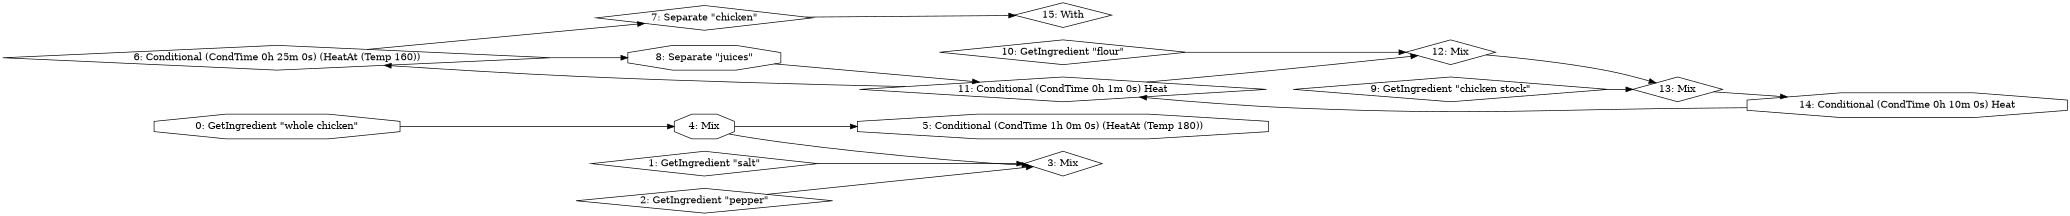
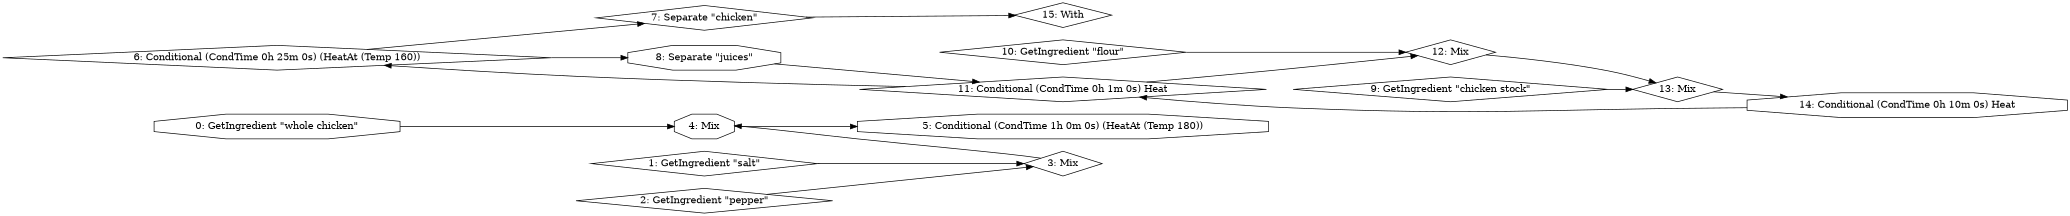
(875, 153) -> (891, 142)
